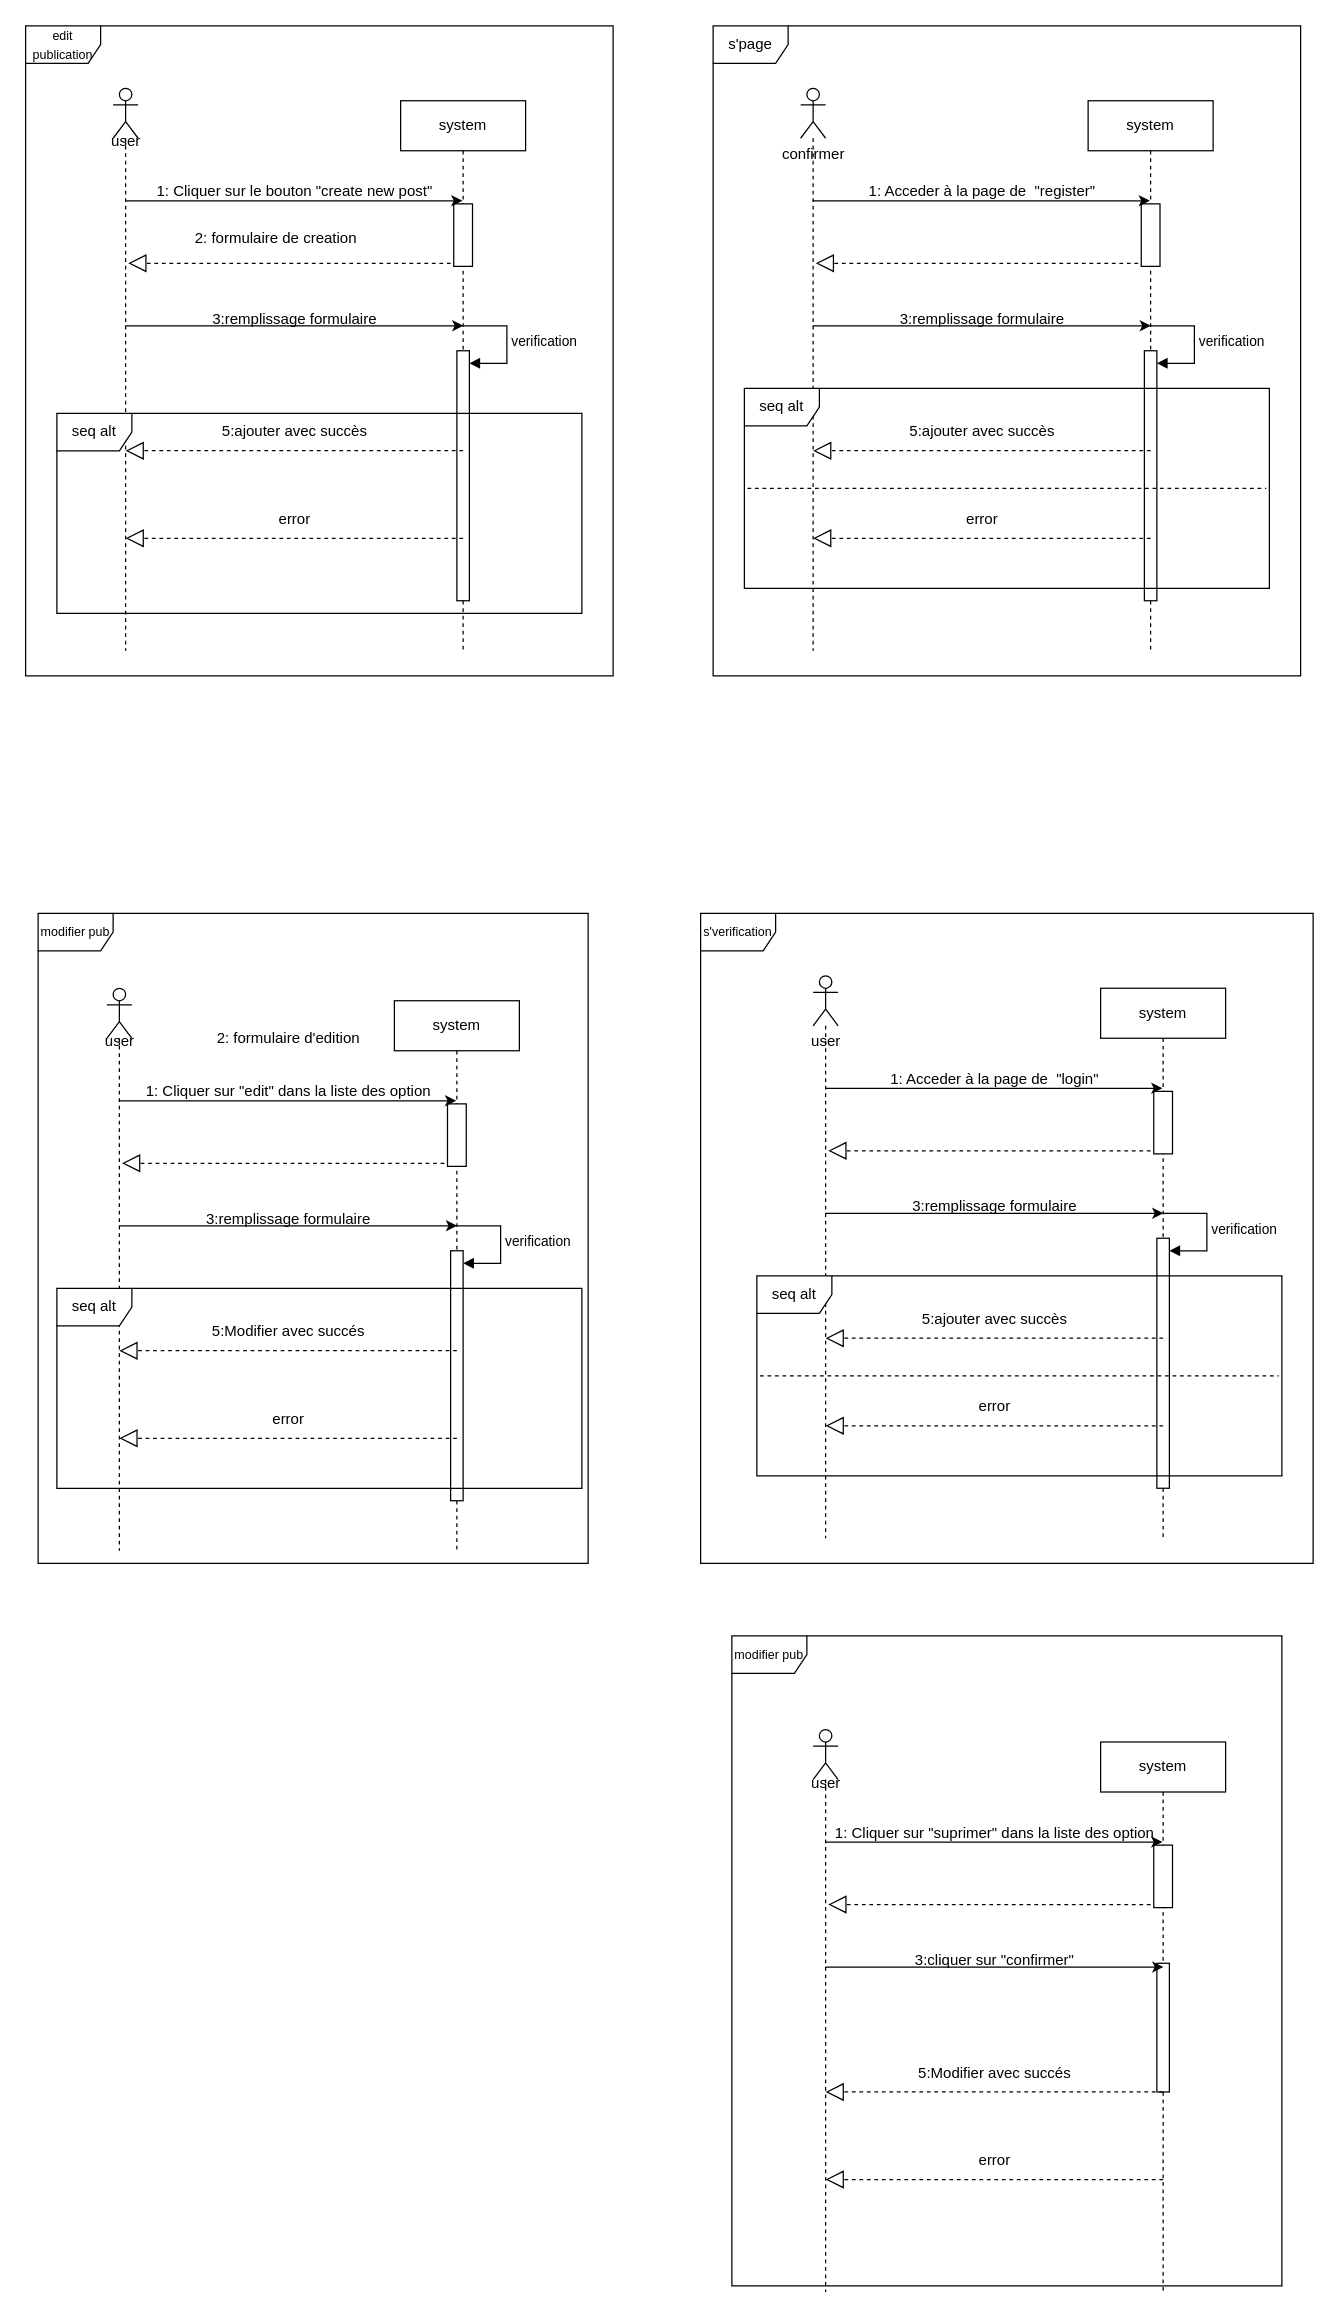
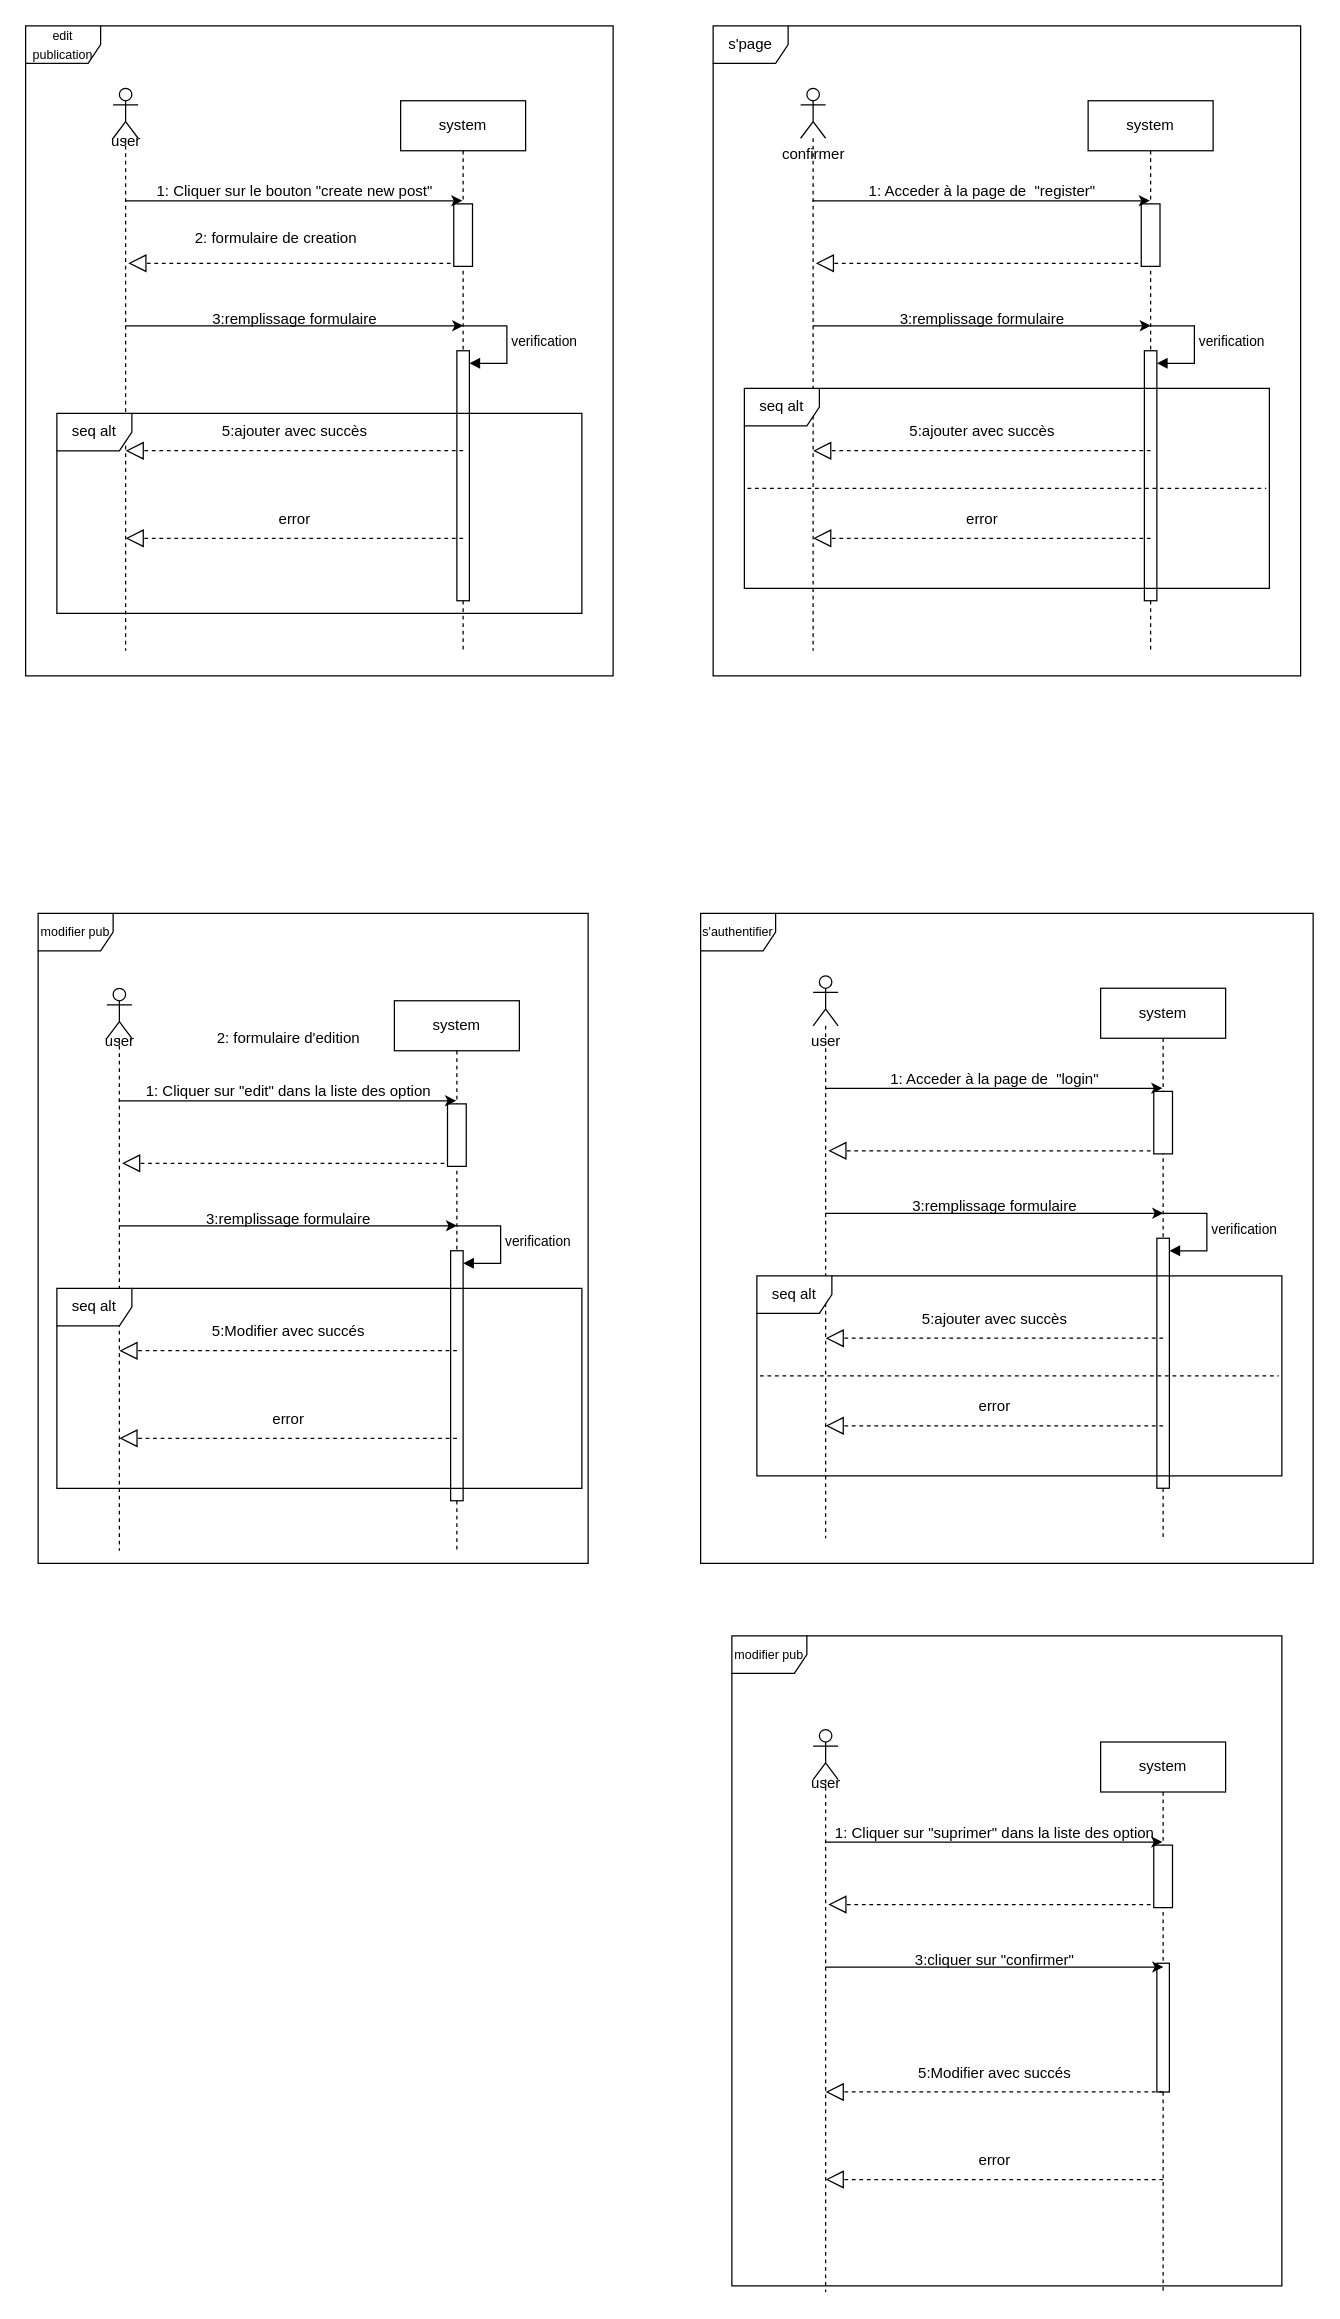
(738, 932) -> (738, 932)
